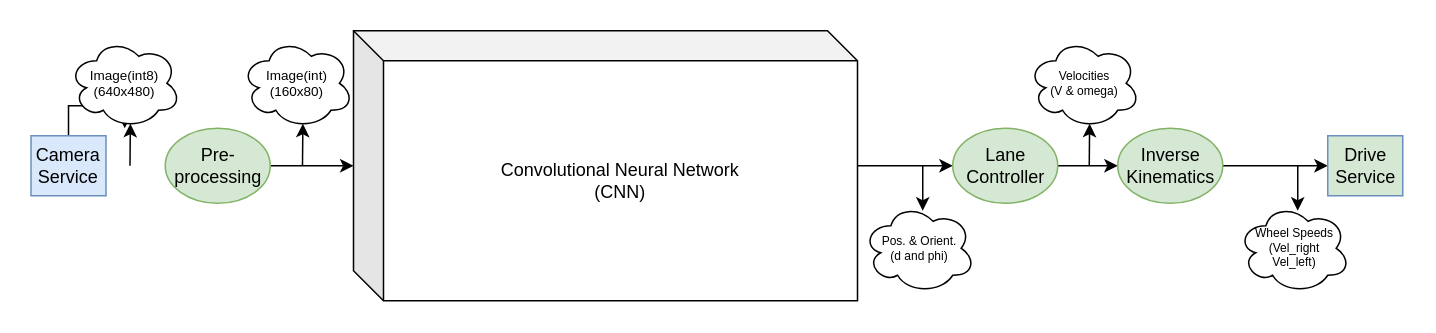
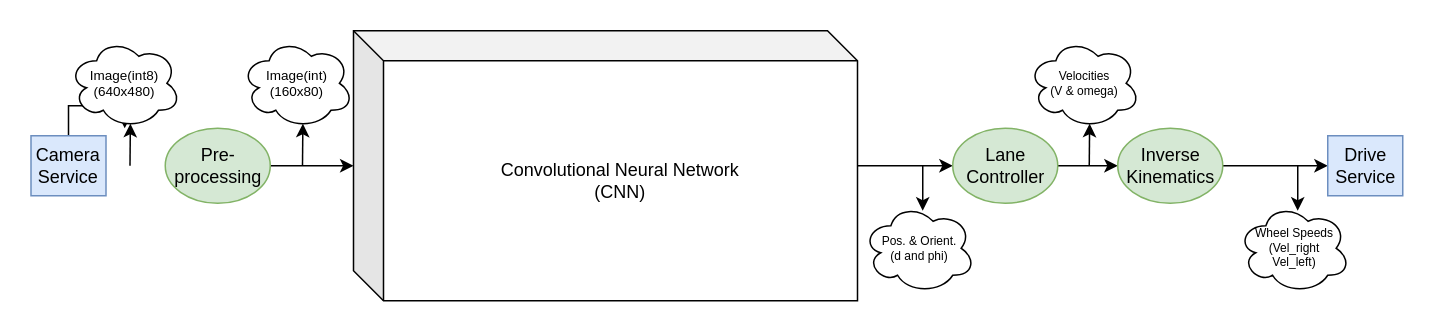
(1365, 166) -> (1365, 166)
